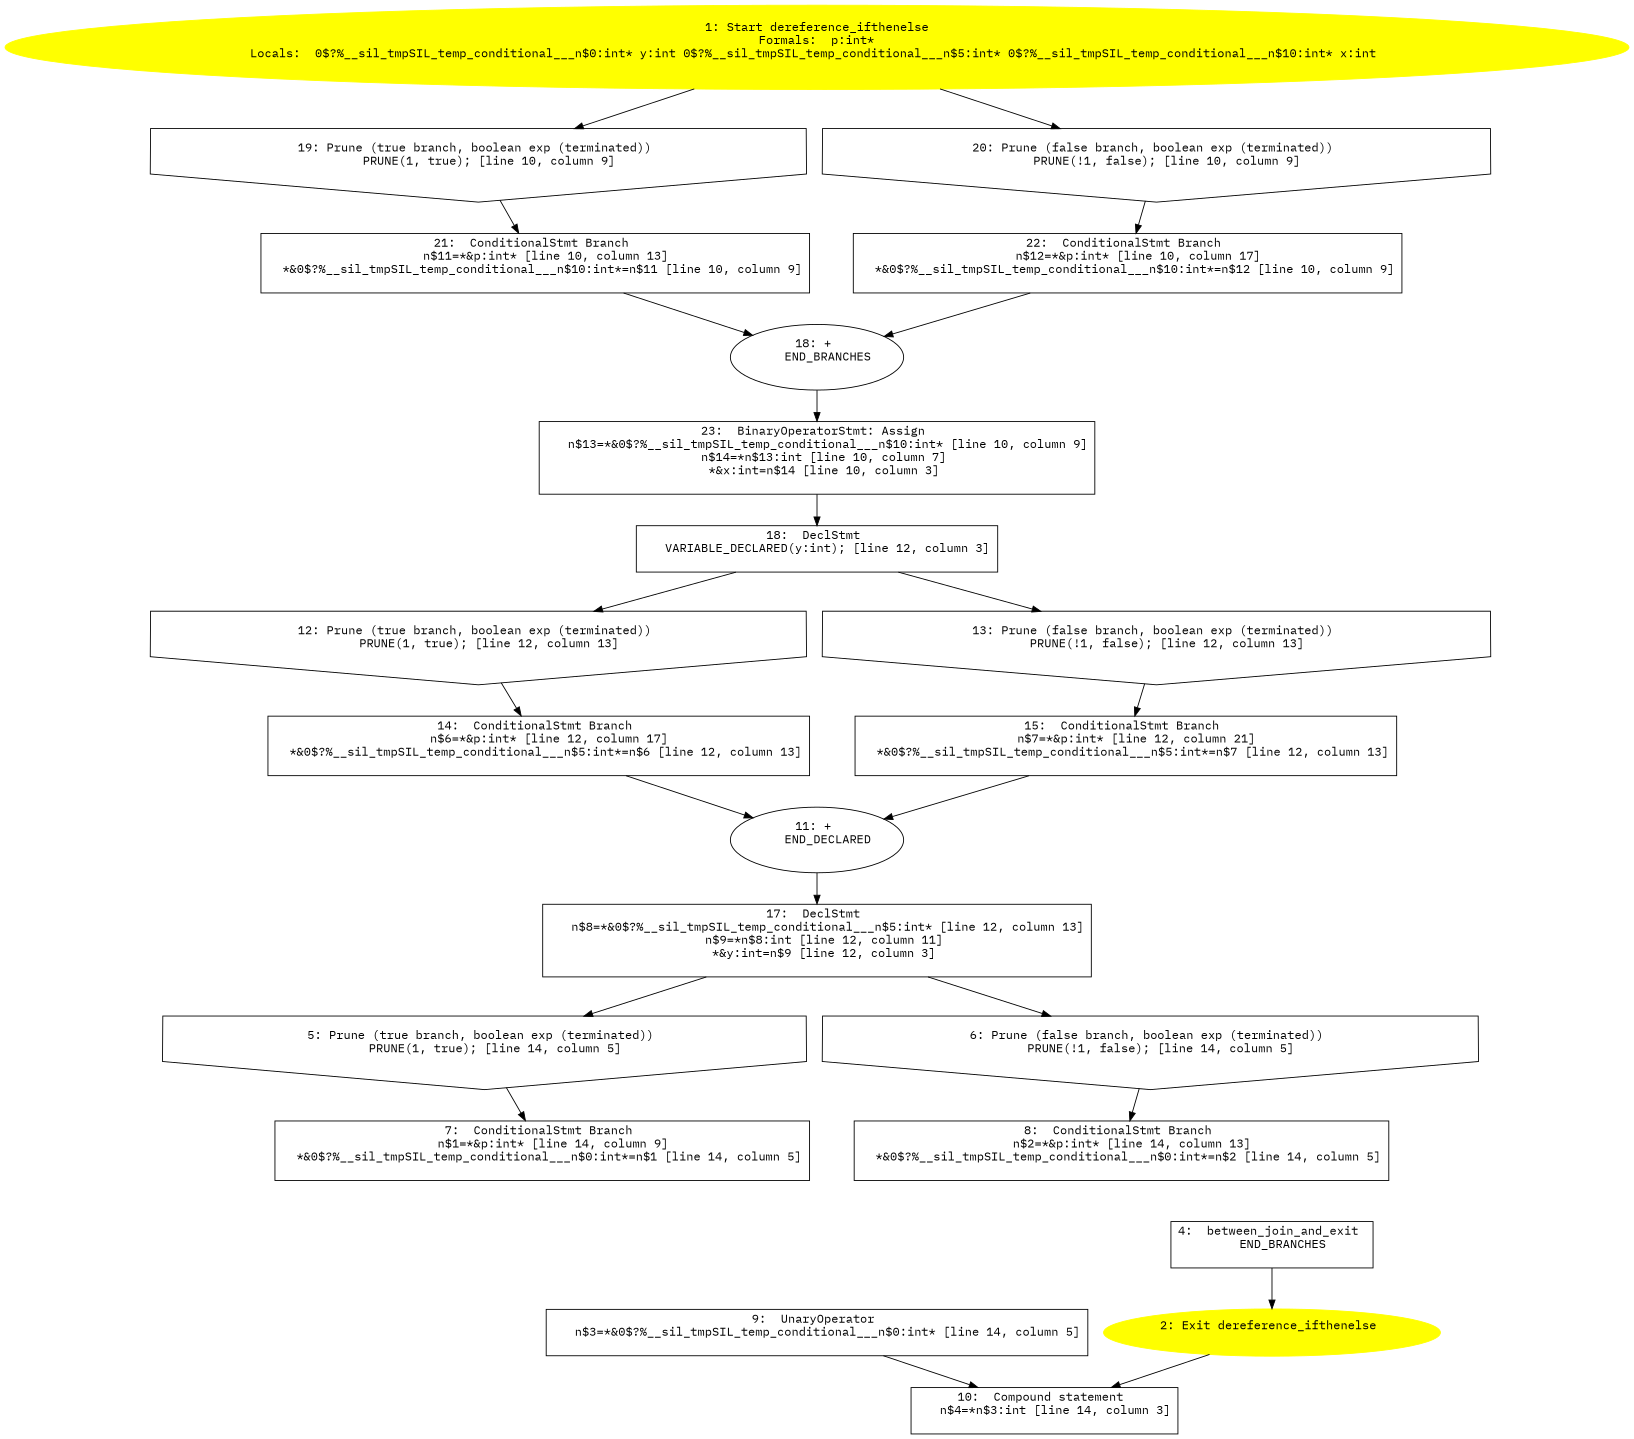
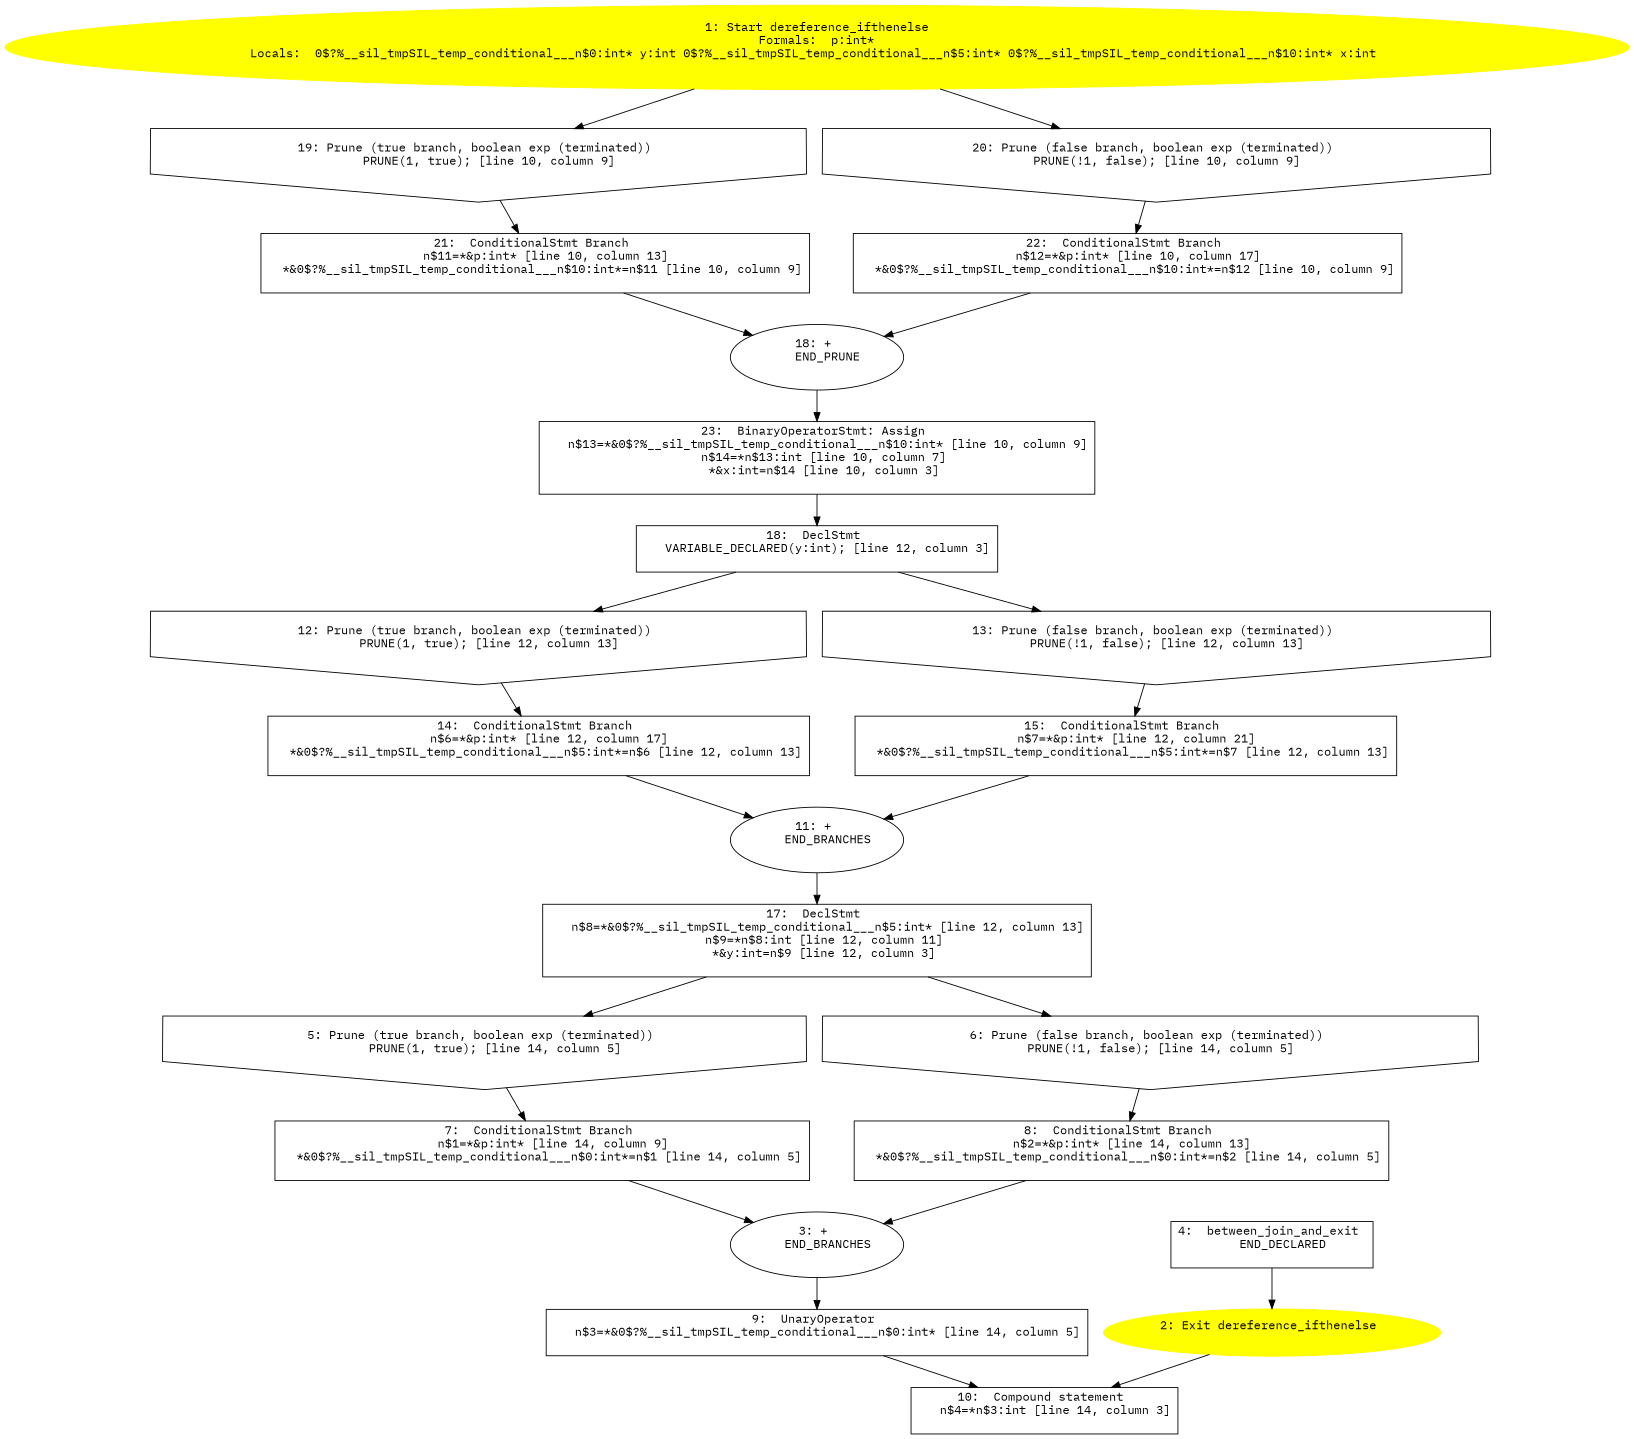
(817, 357) -> (817, 357)
(817, 840) -> (817, 840)
none -> (817, 1245)
(1272, 1245) -> (1272, 1245)
